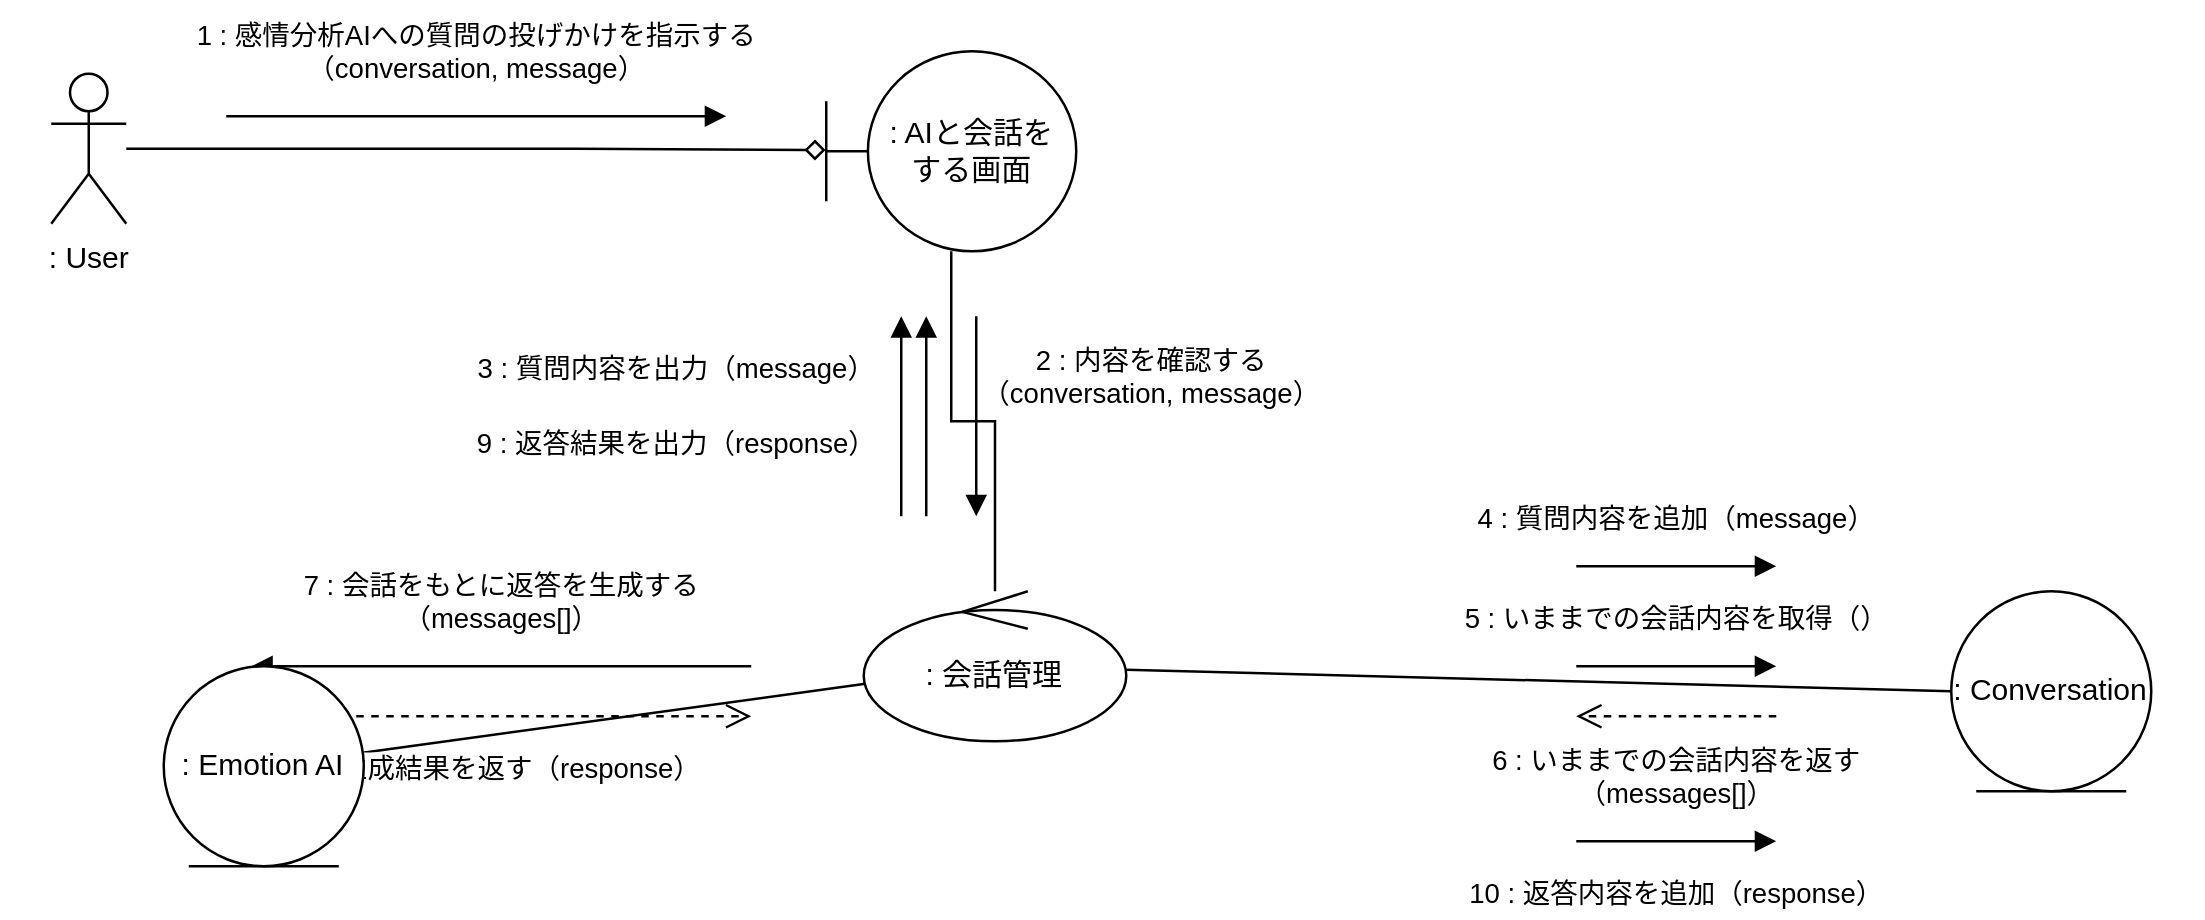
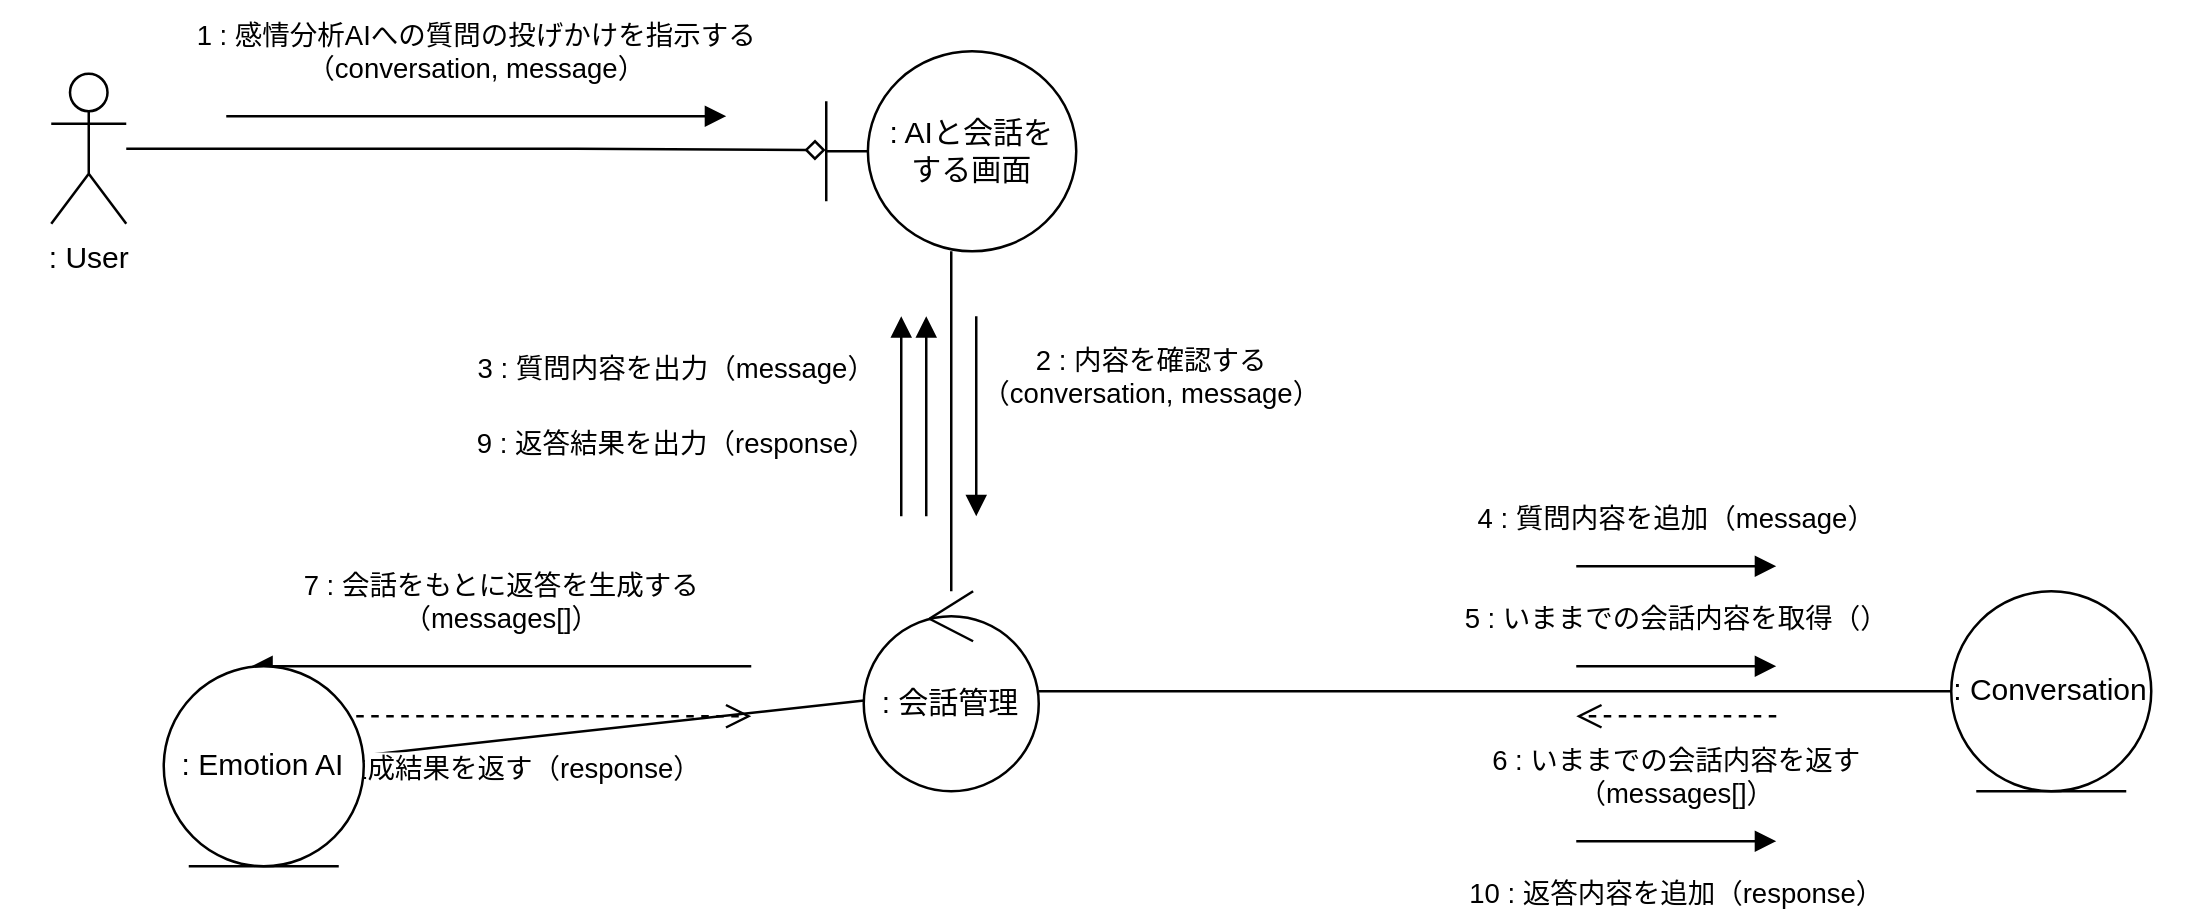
(995, 666) -> (951, 691)
